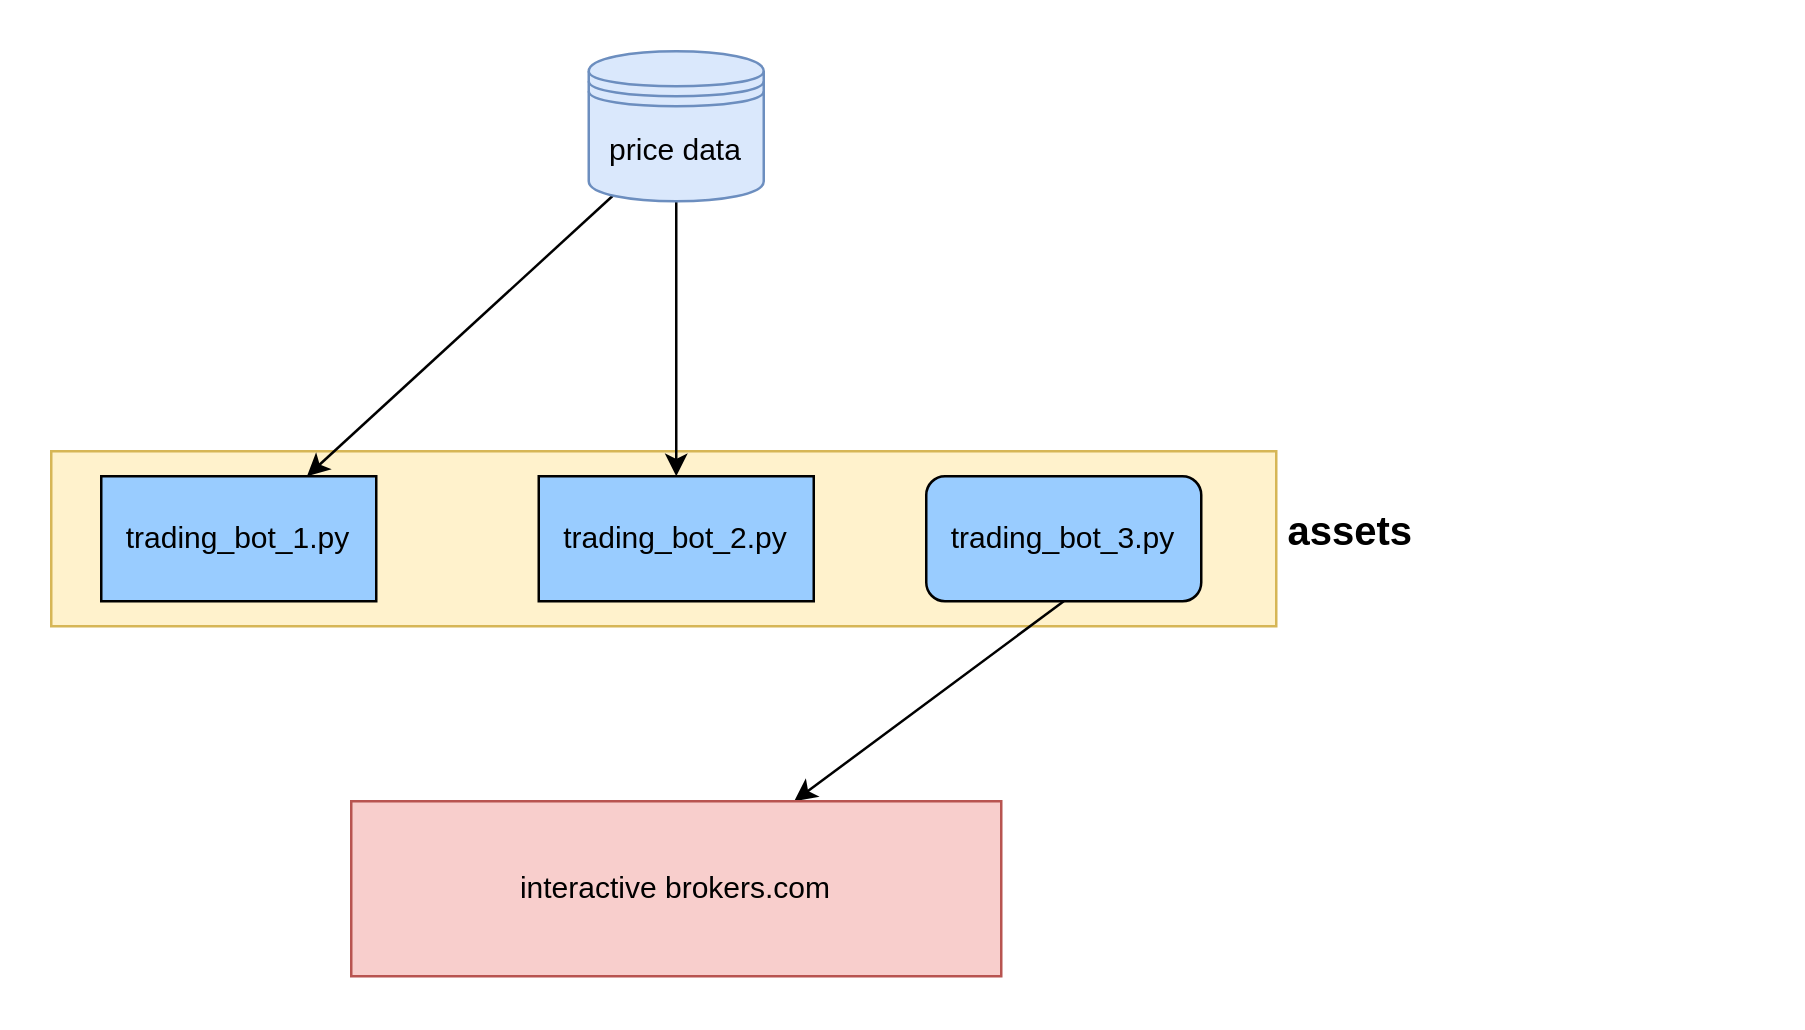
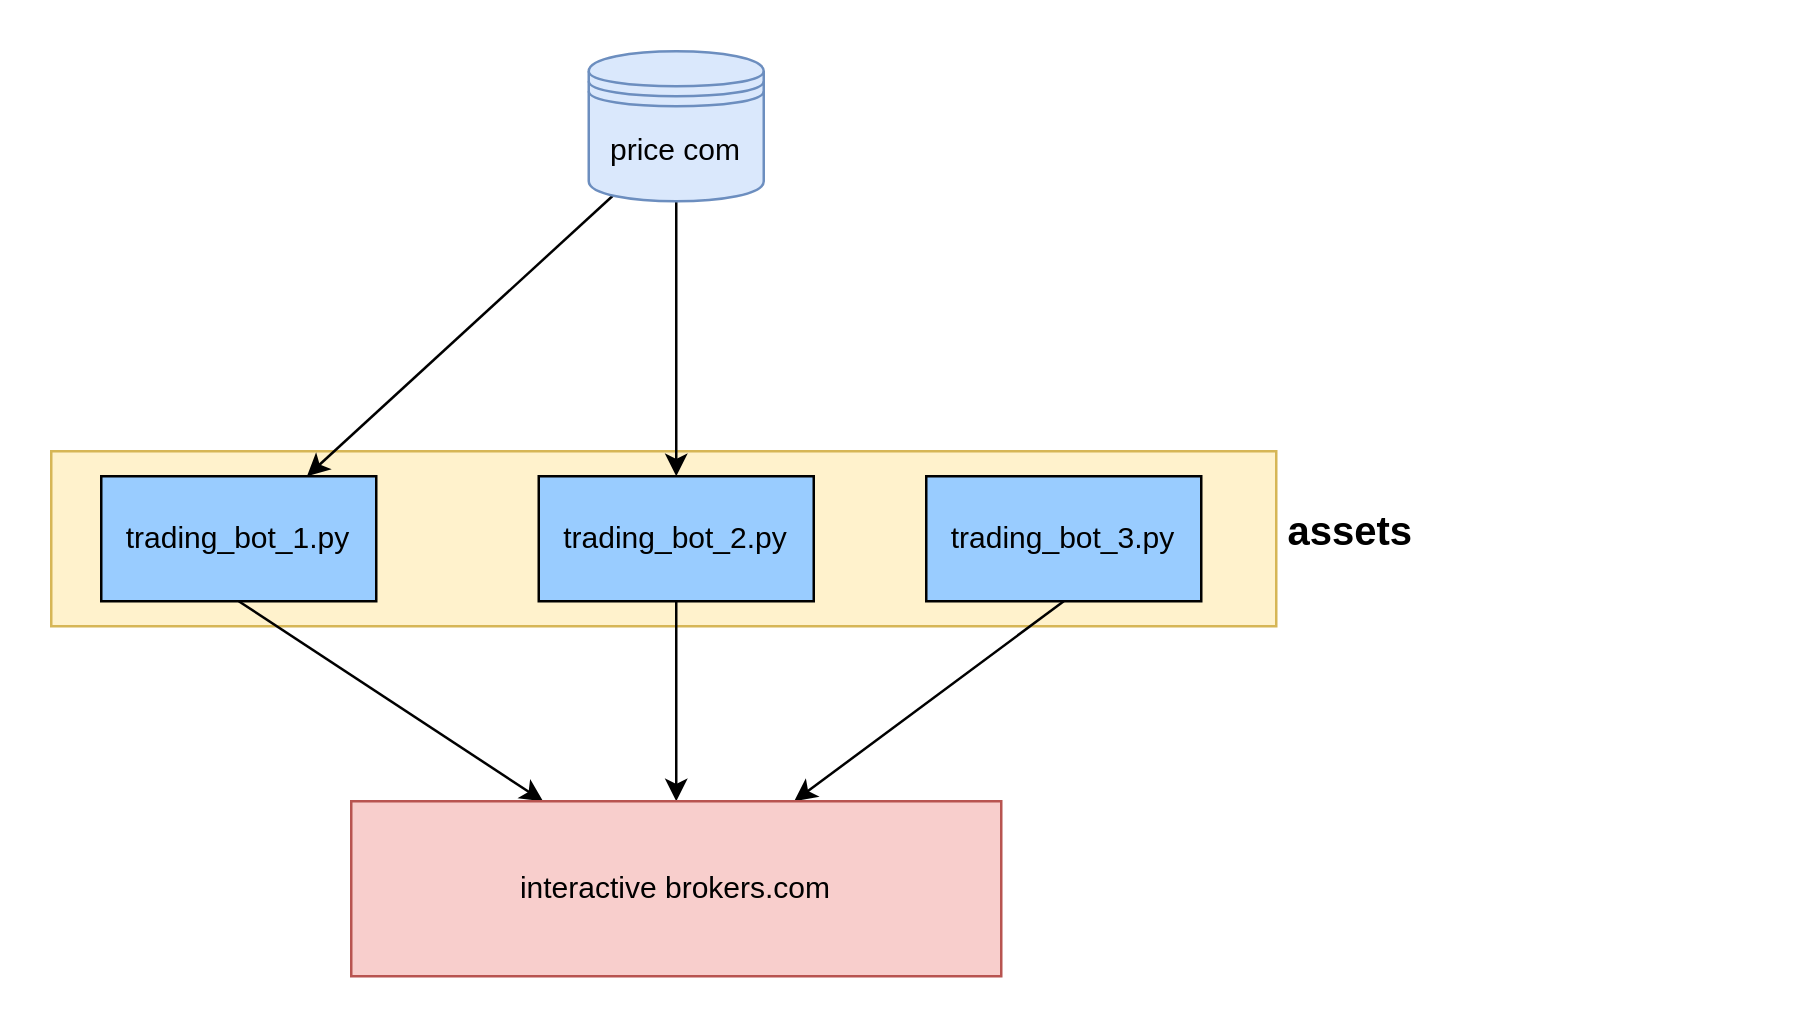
(676, 151) -> (676, 151)
(1064, 539) -> (1064, 539)
none -> (676, 693)
none -> (384, 697)
